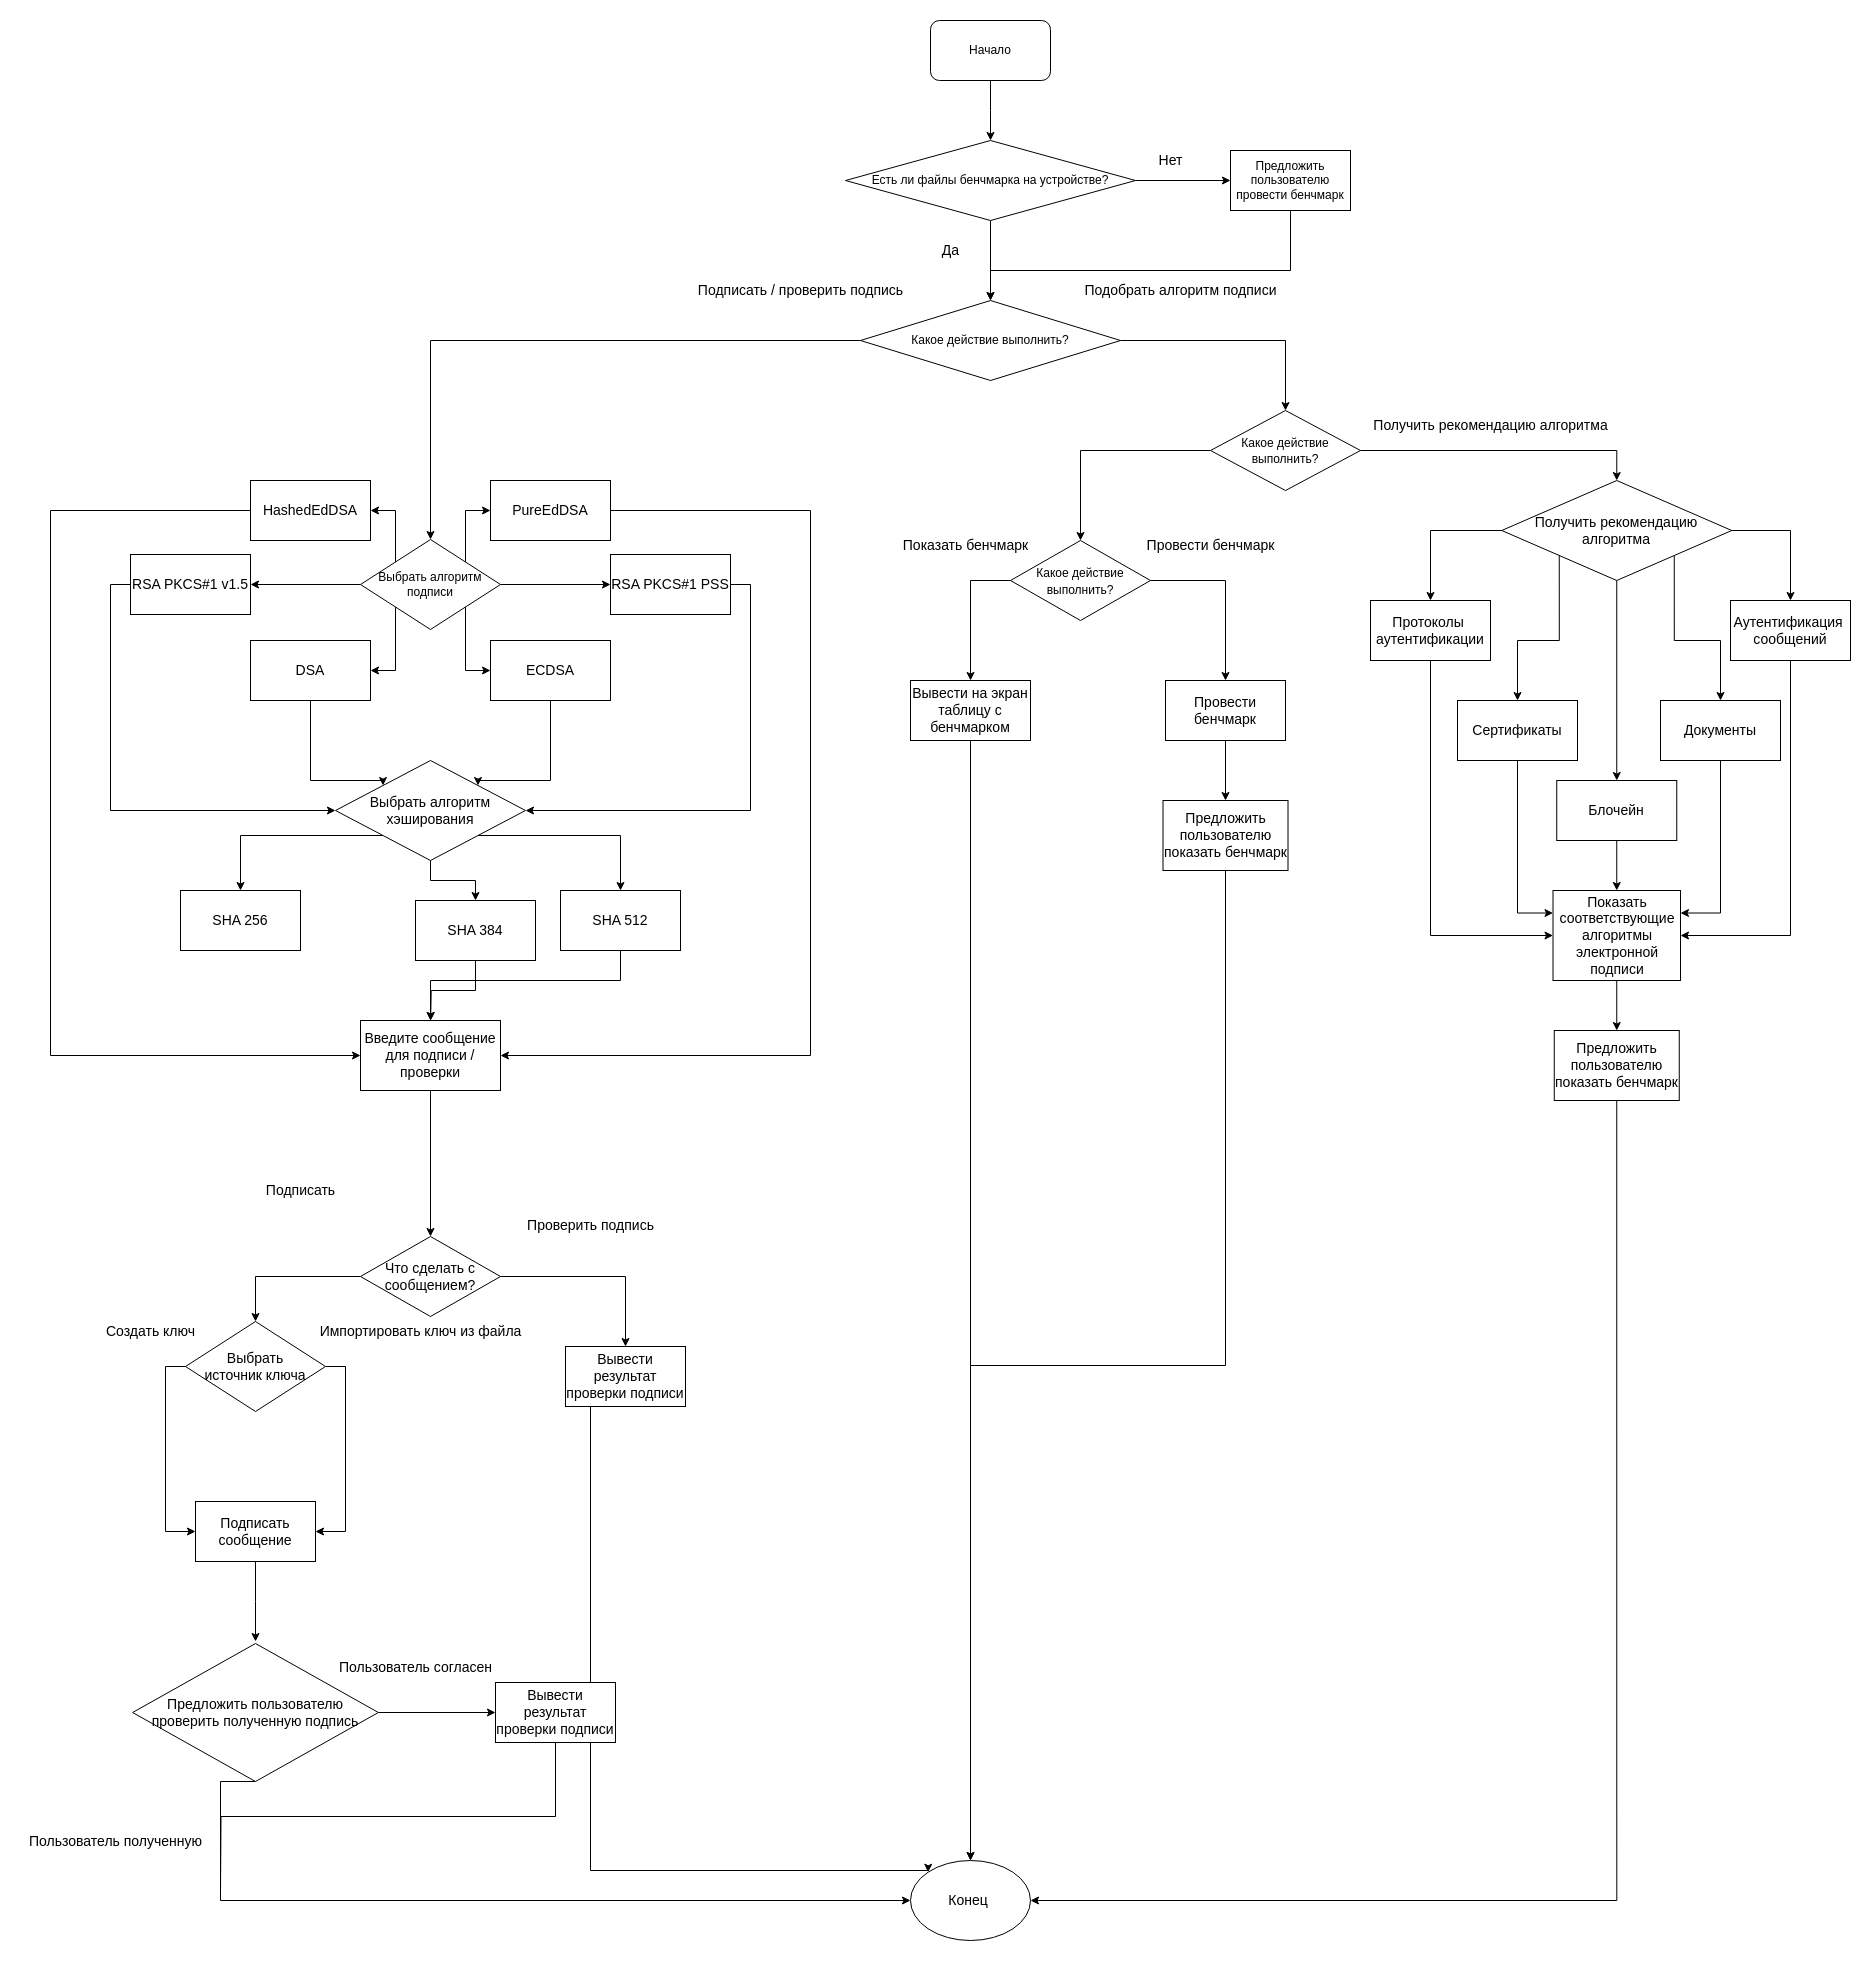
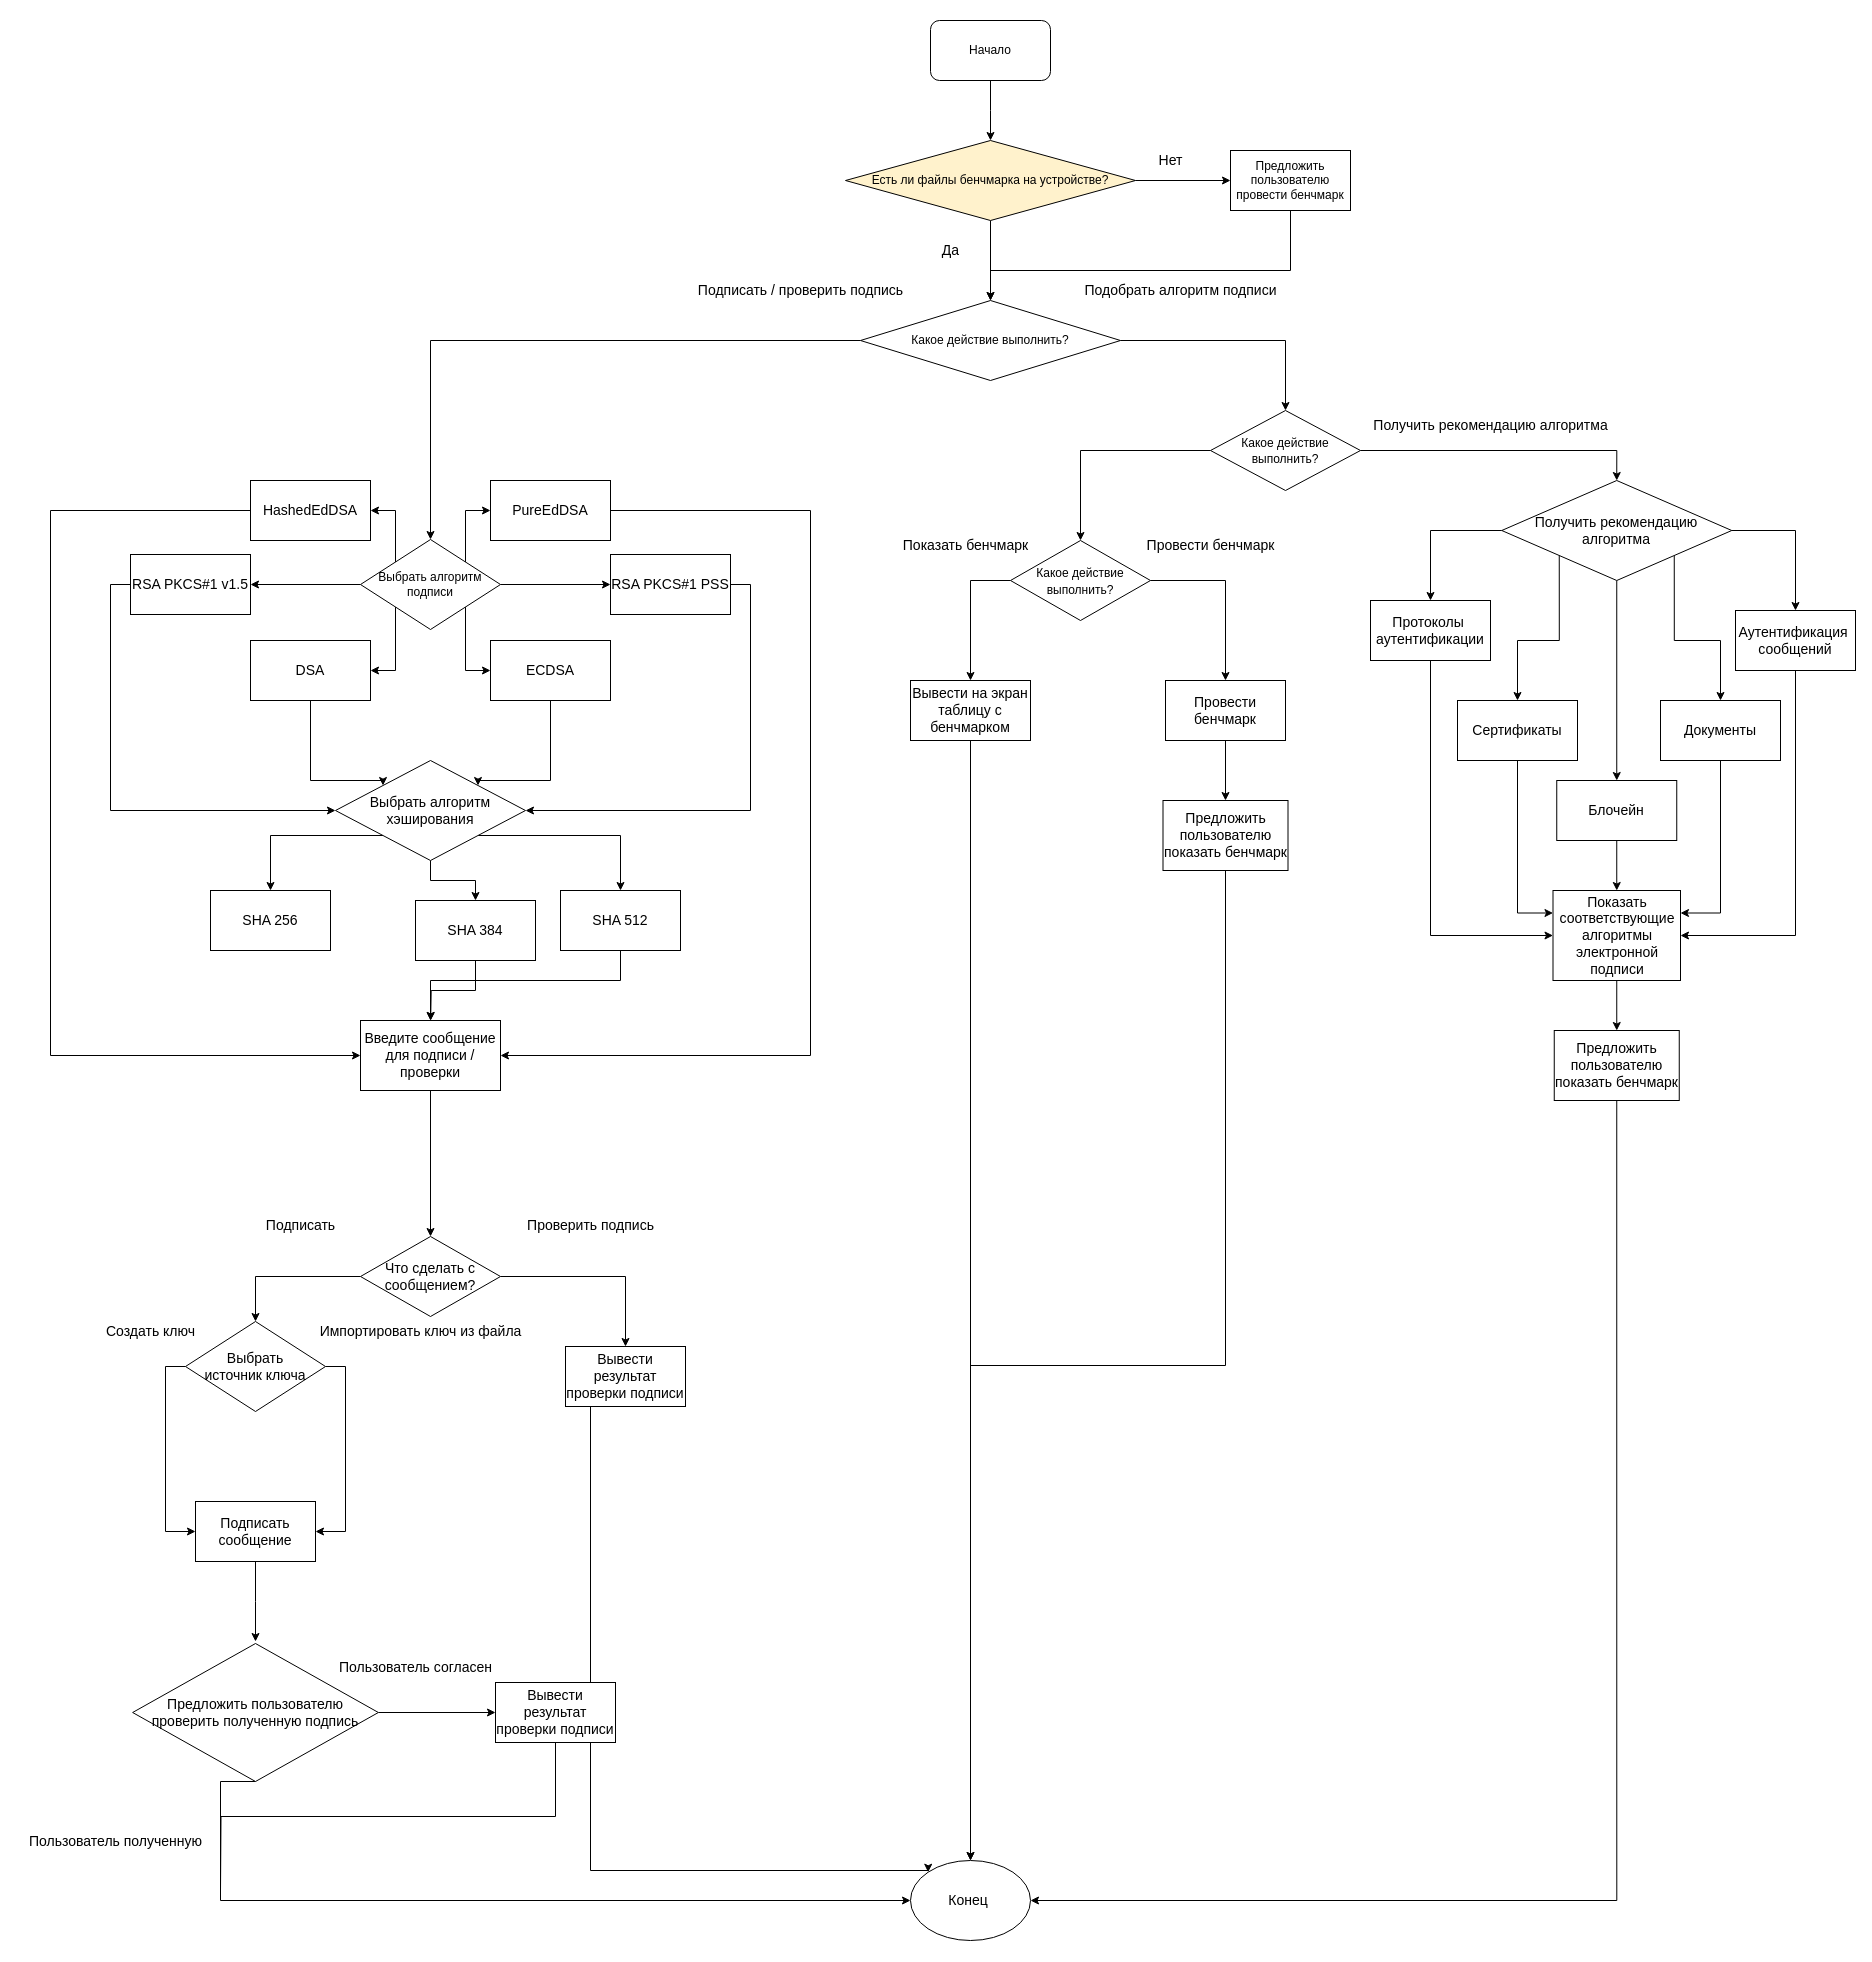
(991, 181) -> (991, 181)
(1791, 631) -> (1796, 641)
(241, 921) -> (271, 921)
(301, 1191) -> (301, 1226)
